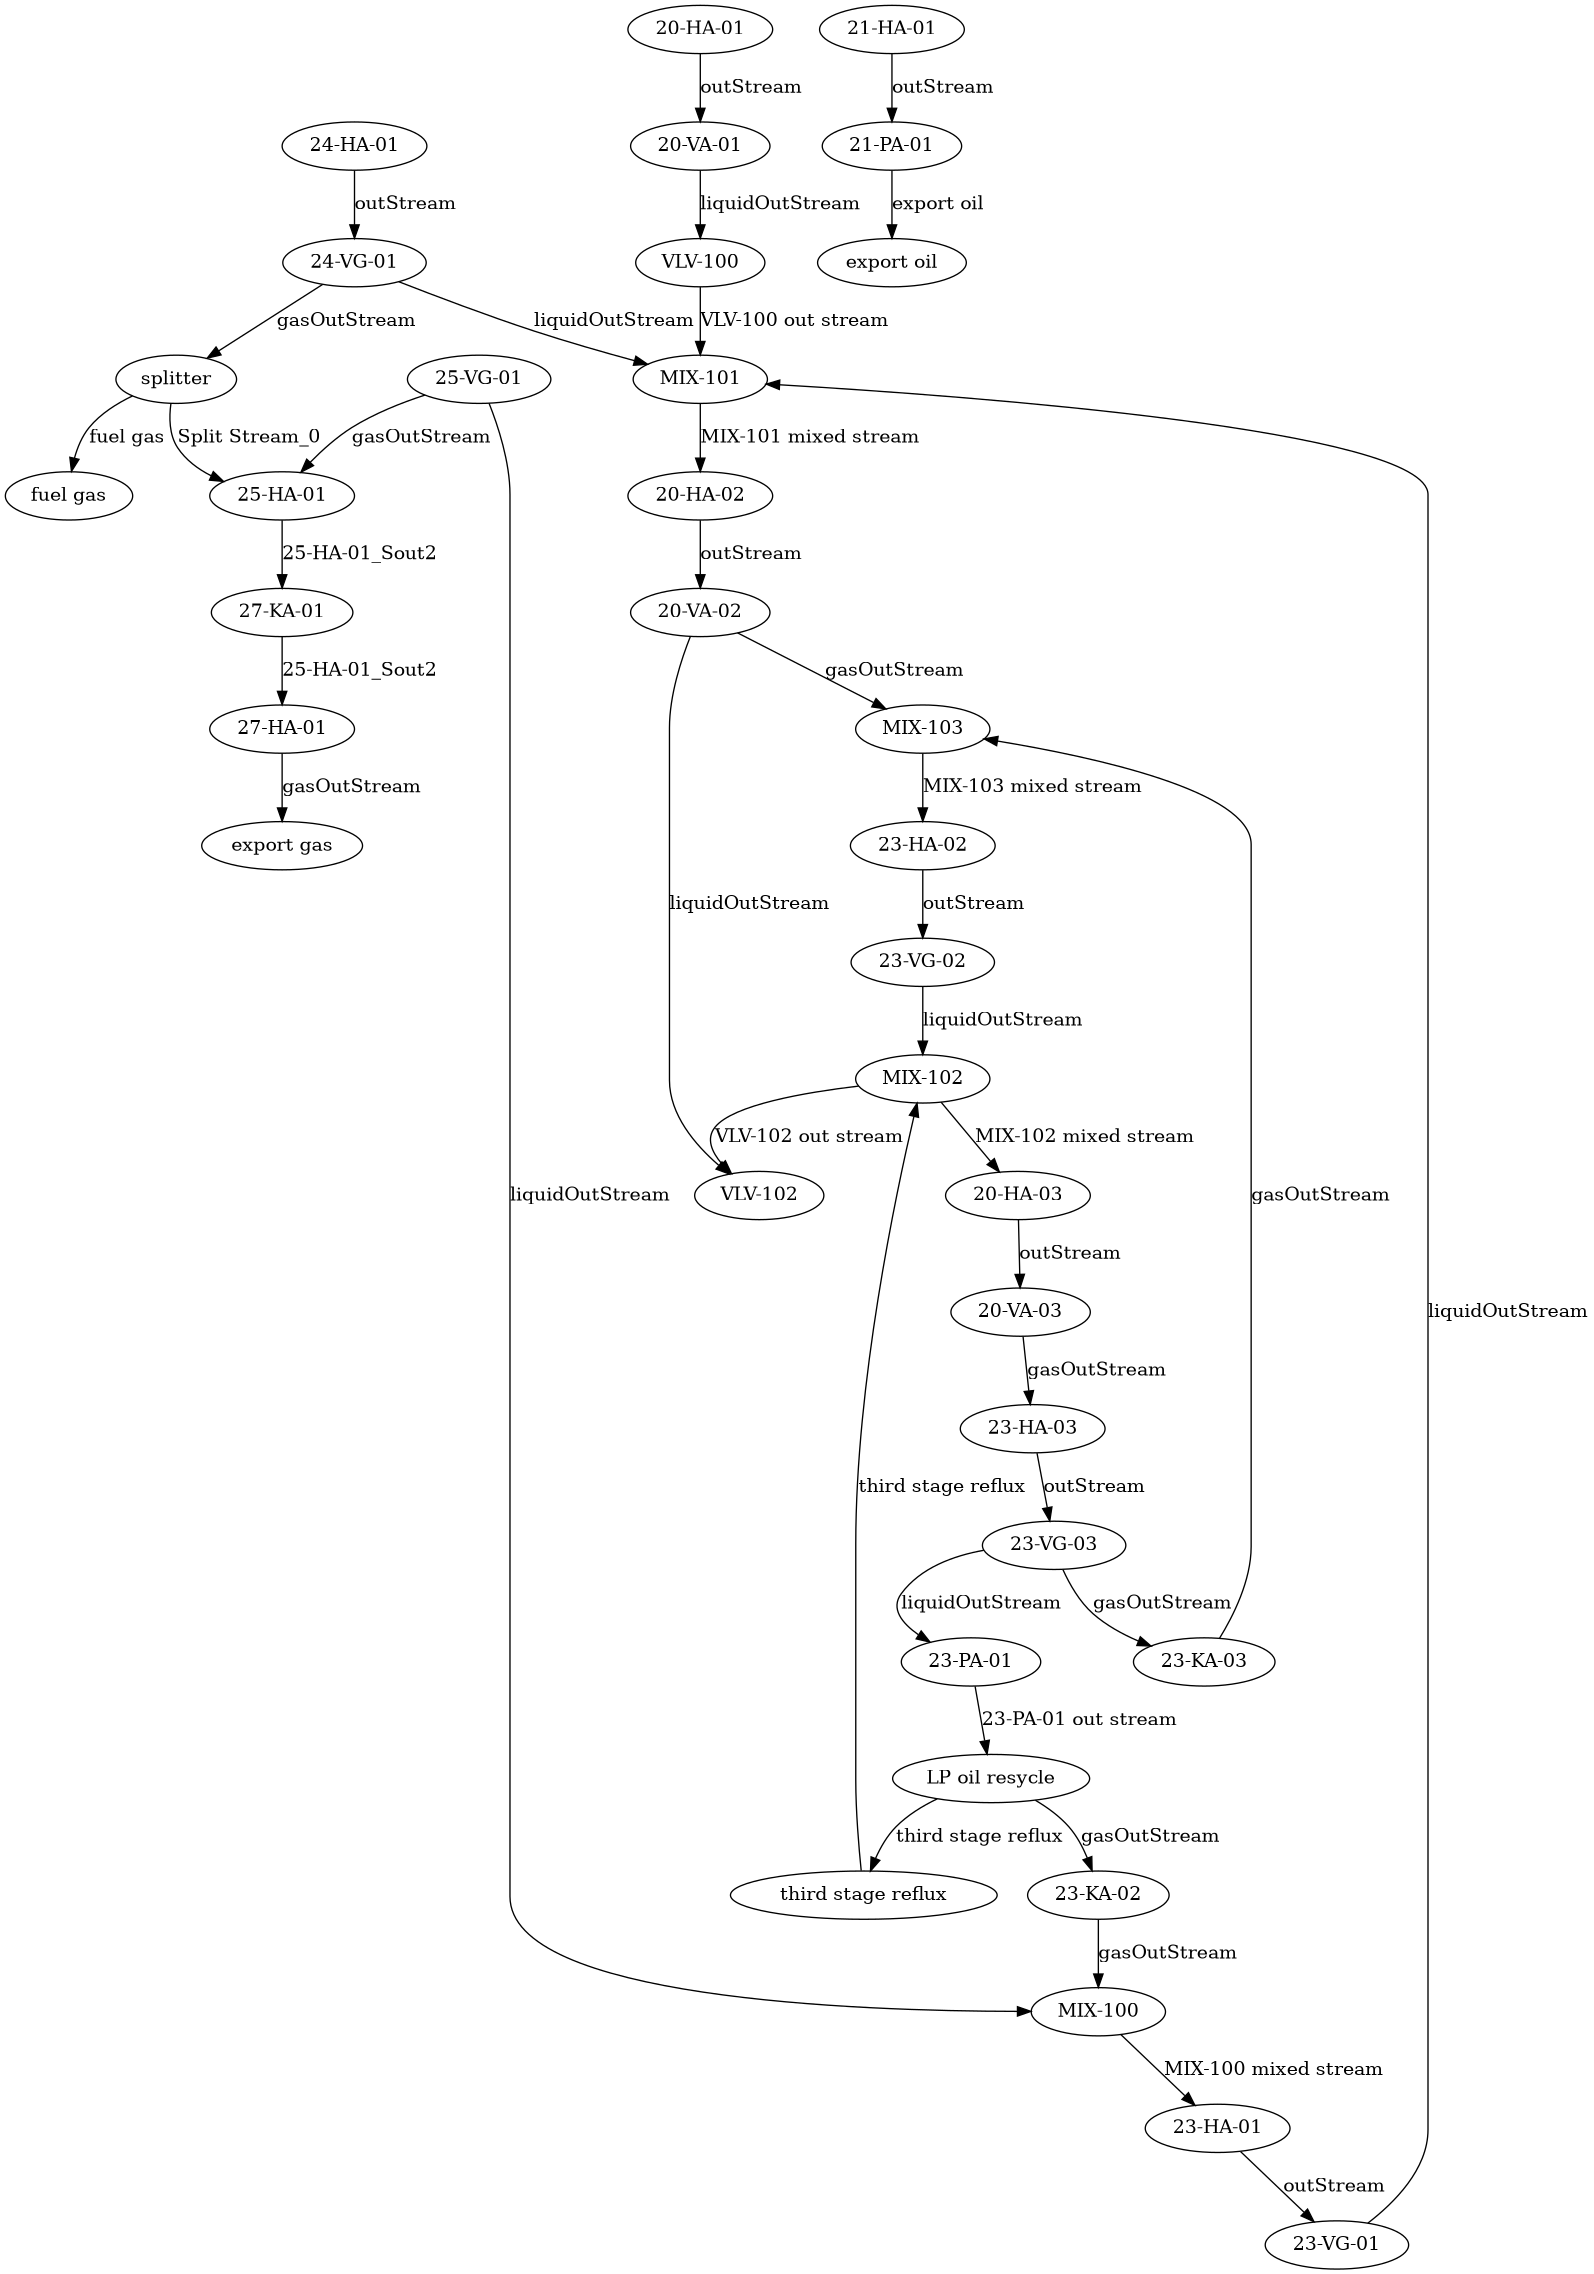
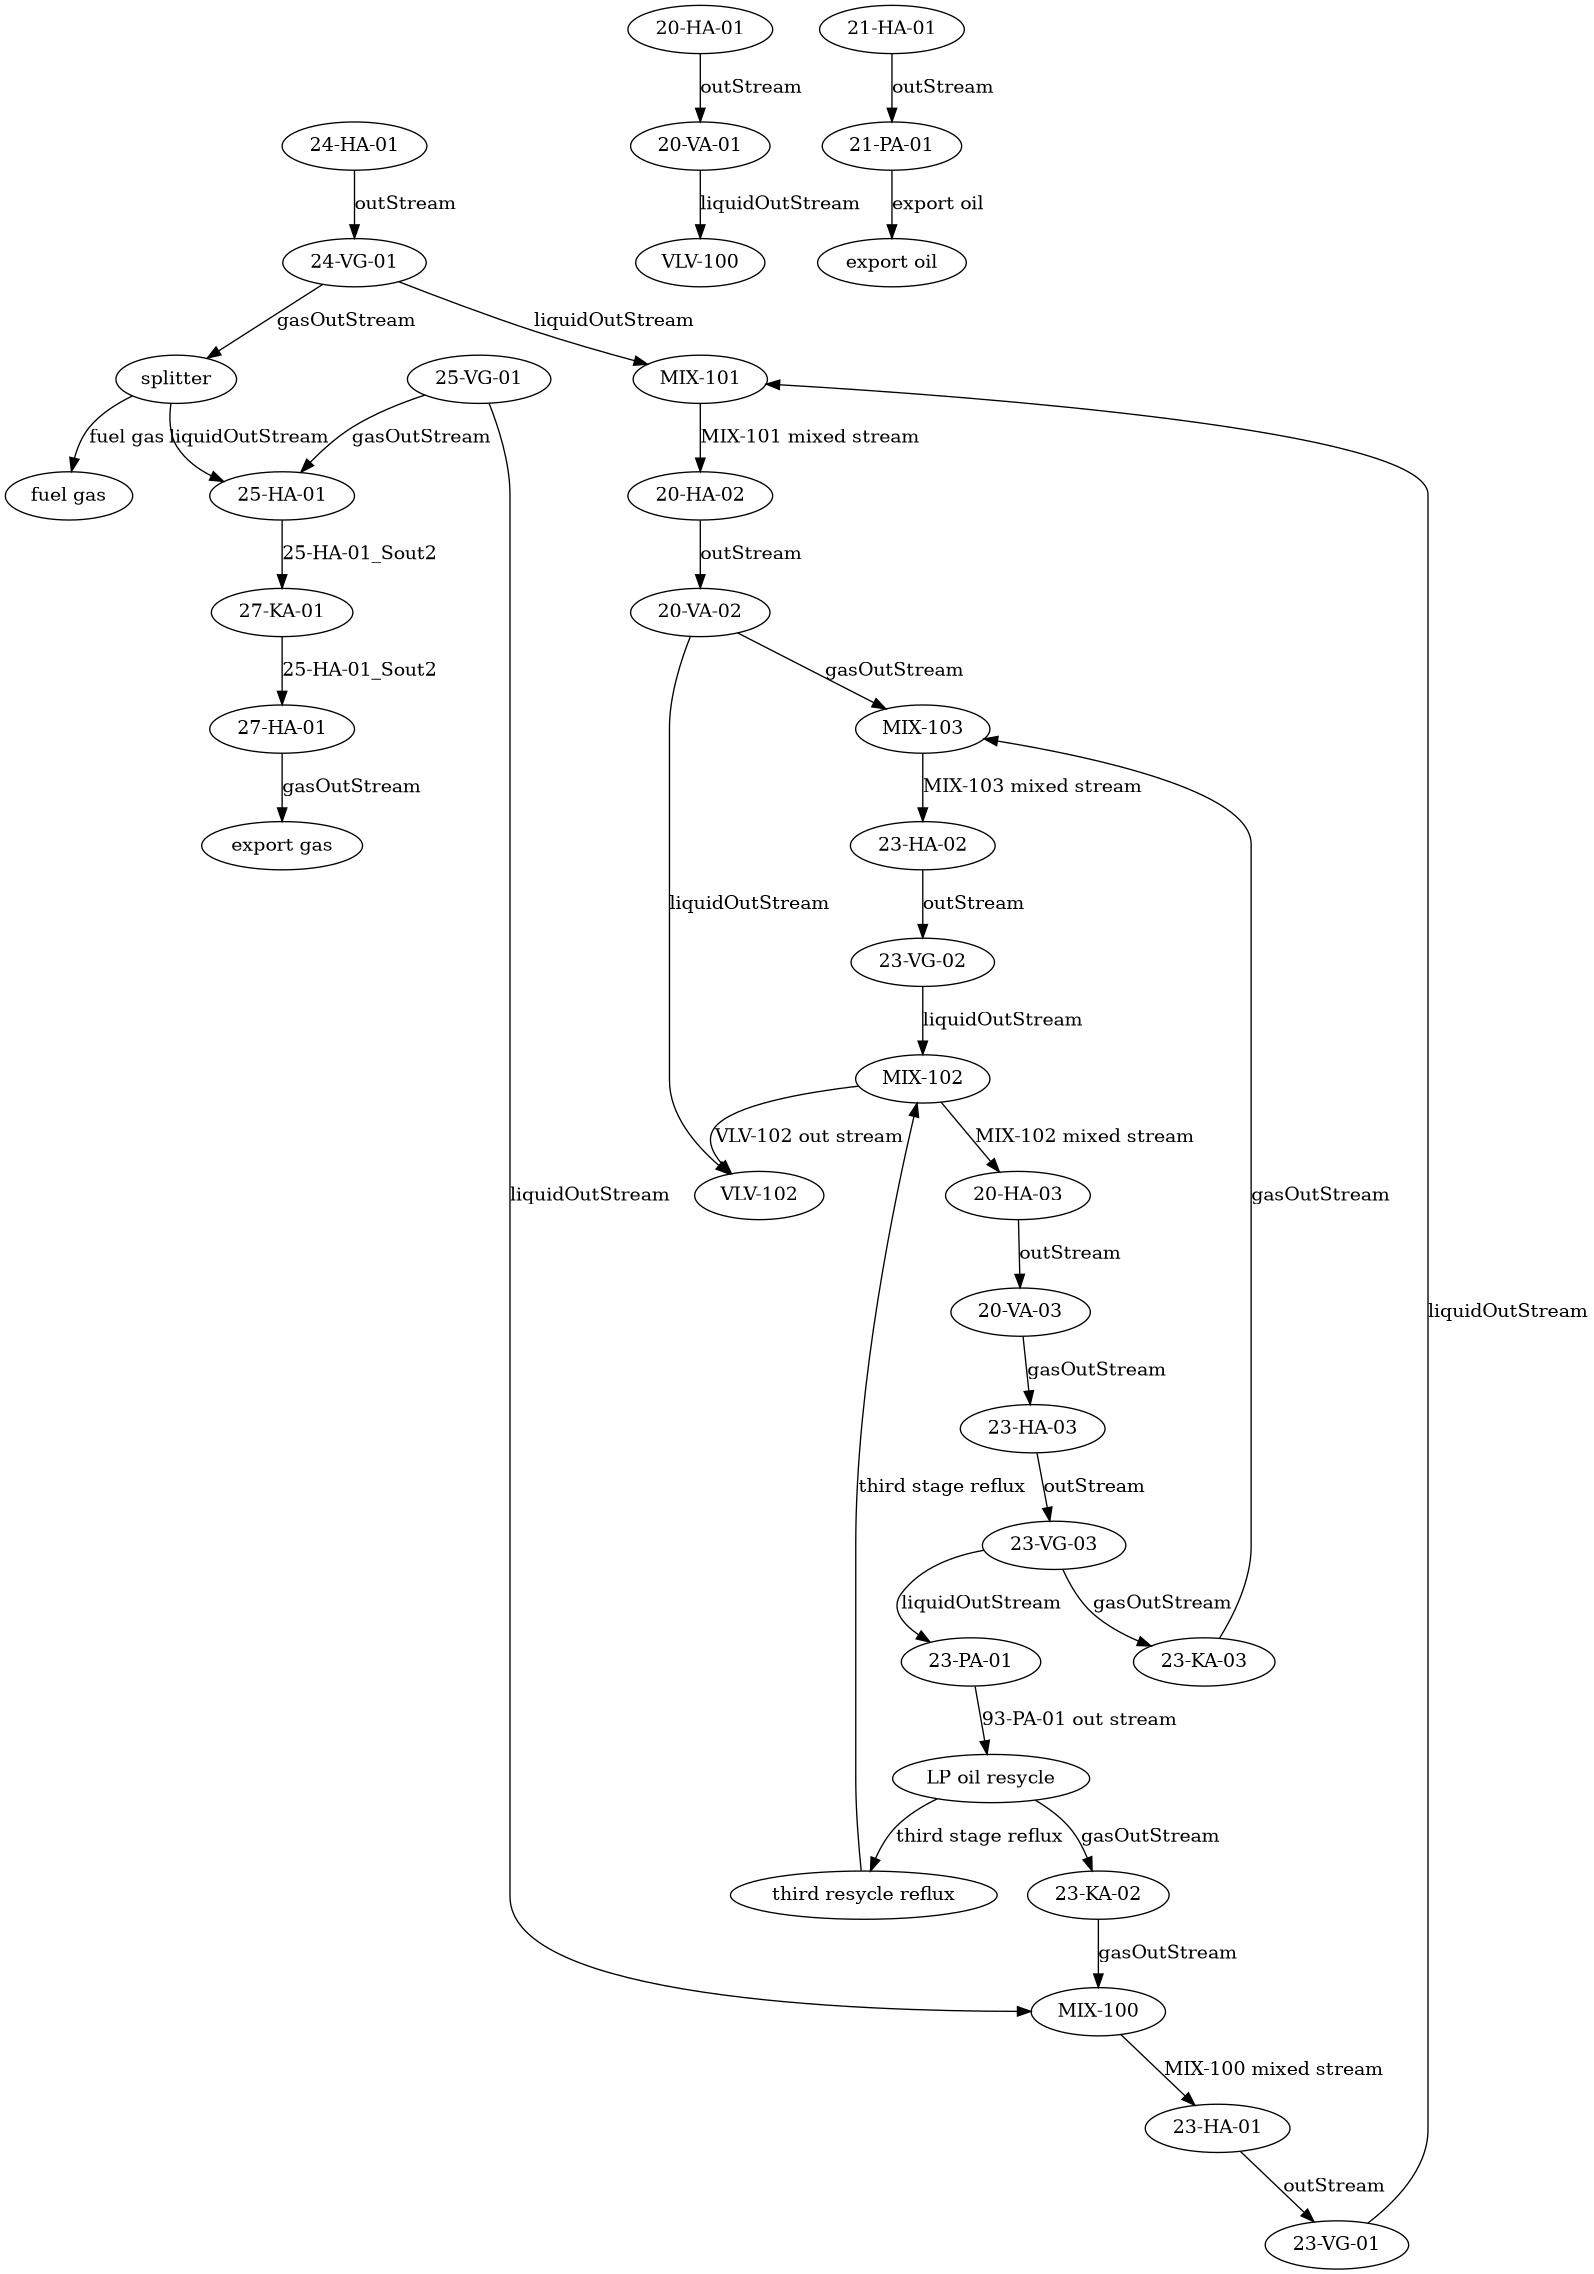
(700, 314) -> none
(249, 438) -> (249, 438)
(1080, 1720) -> (1080, 1720)
(864, 1895) -> (864, 1895)
